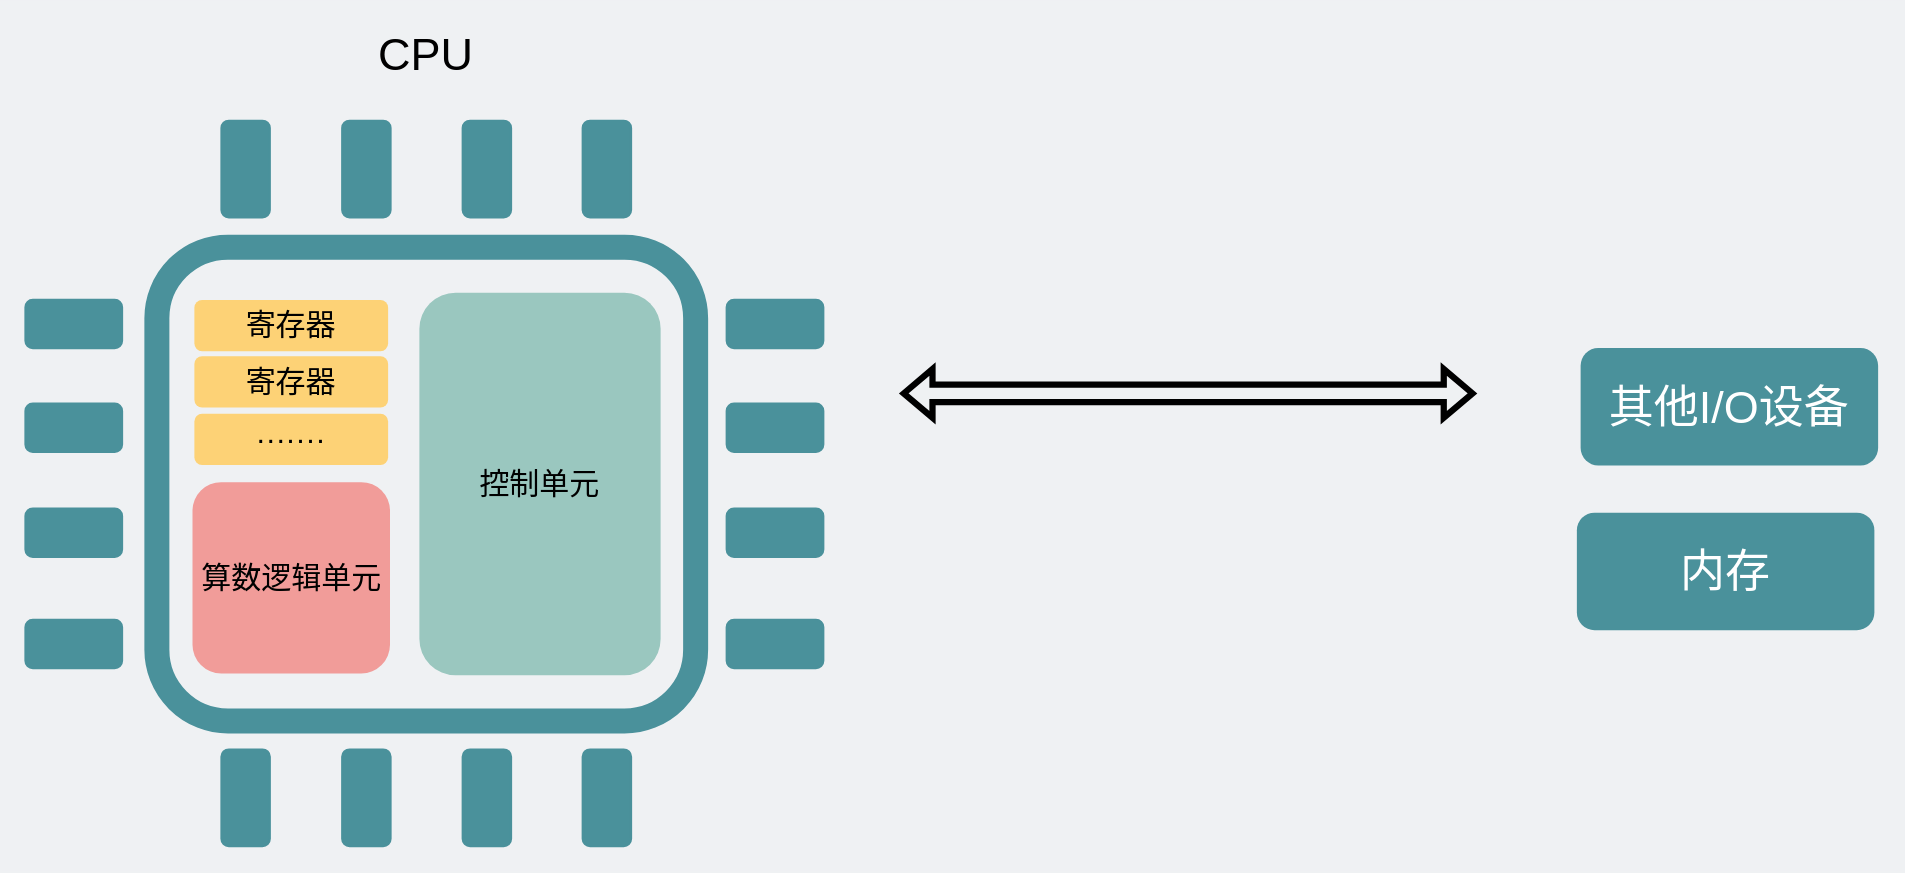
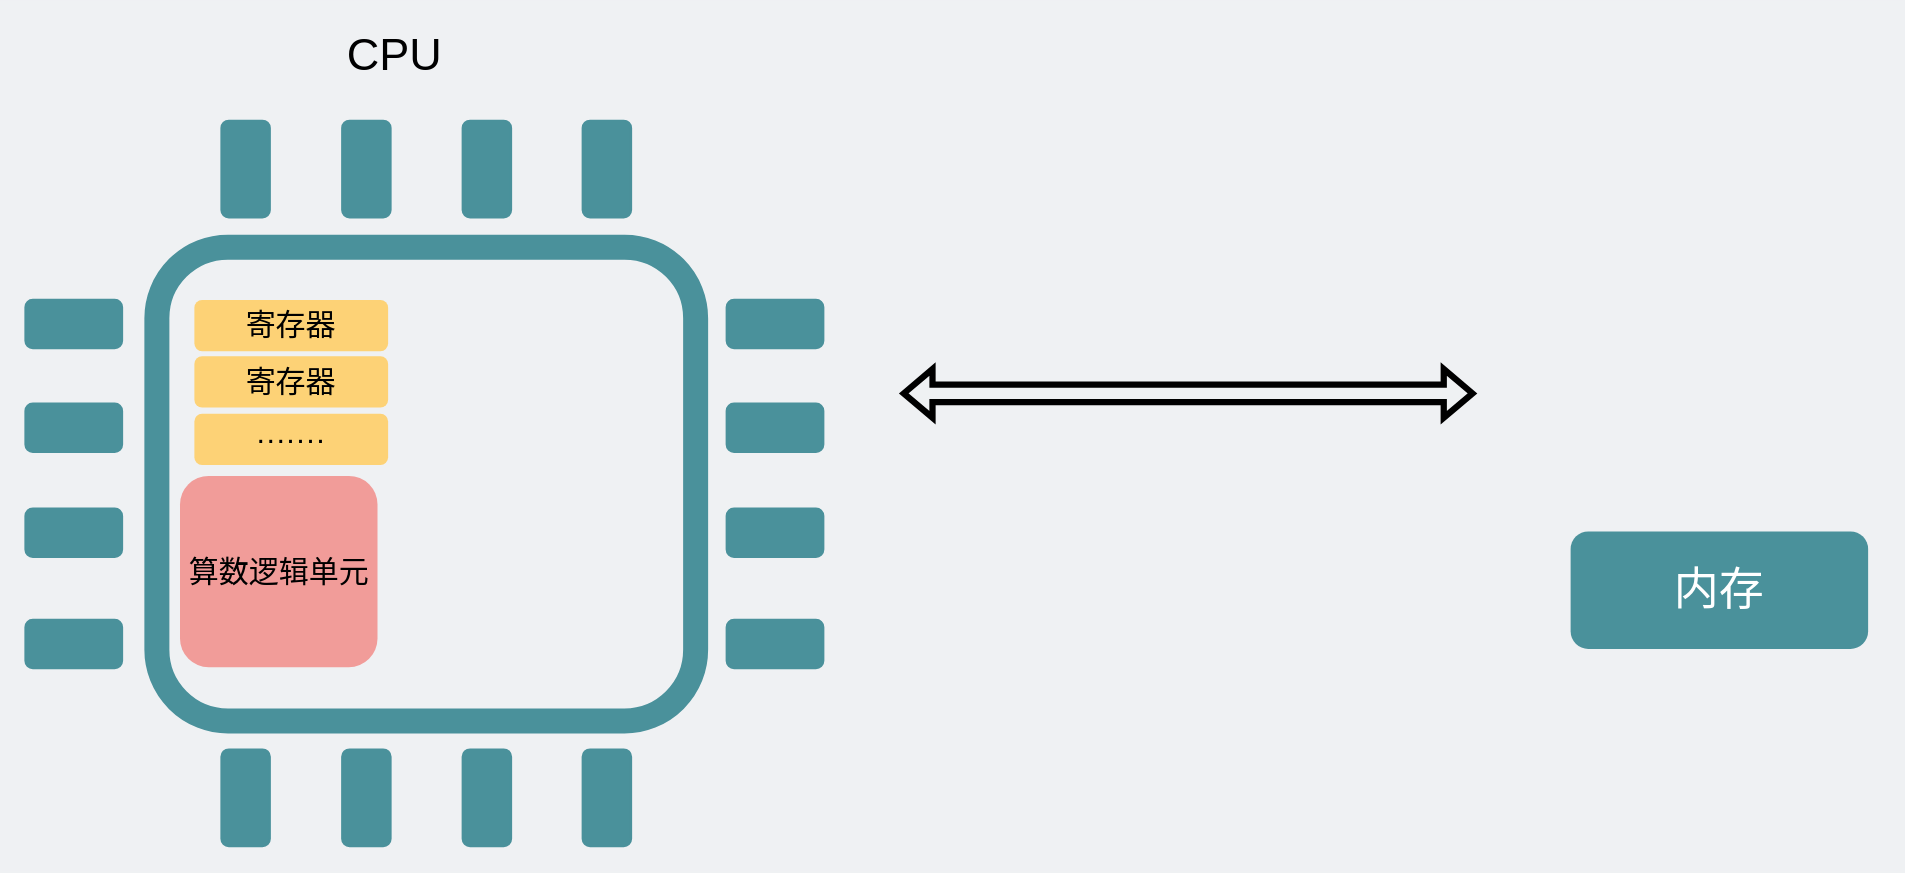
(426, 54) -> (395, 54)
(1729, 407) -> none
(540, 484) -> none
(1726, 571) -> (1719, 590)
(291, 578) -> (279, 571)
